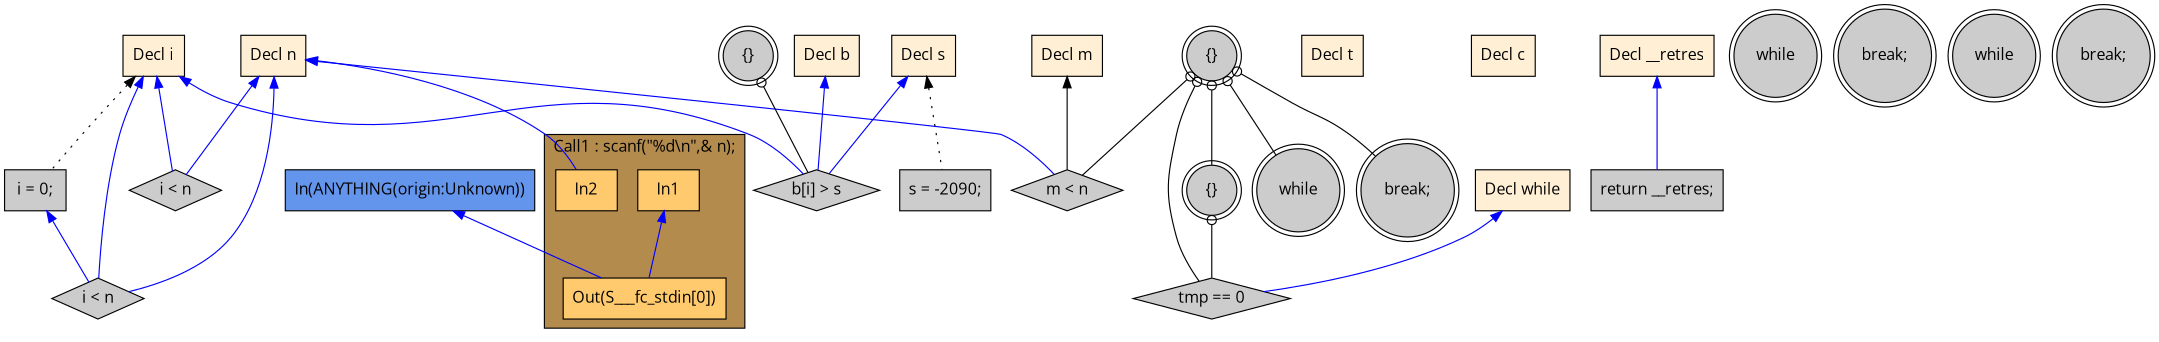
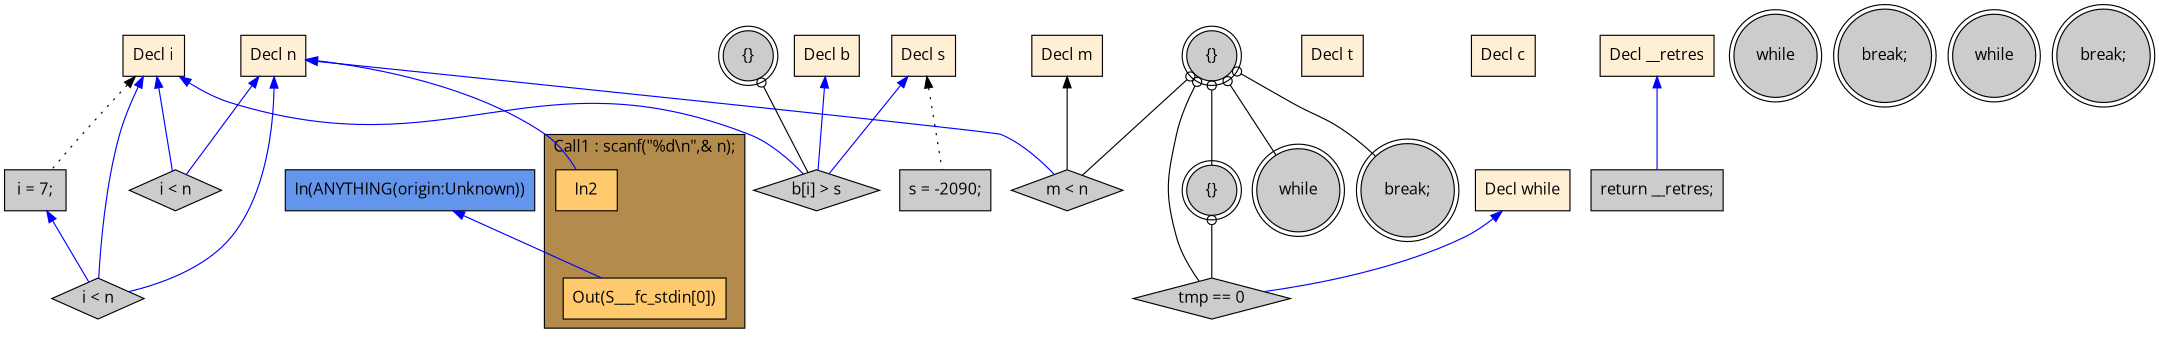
(35, 190) -> (35, 190)
(669, 190) -> none
